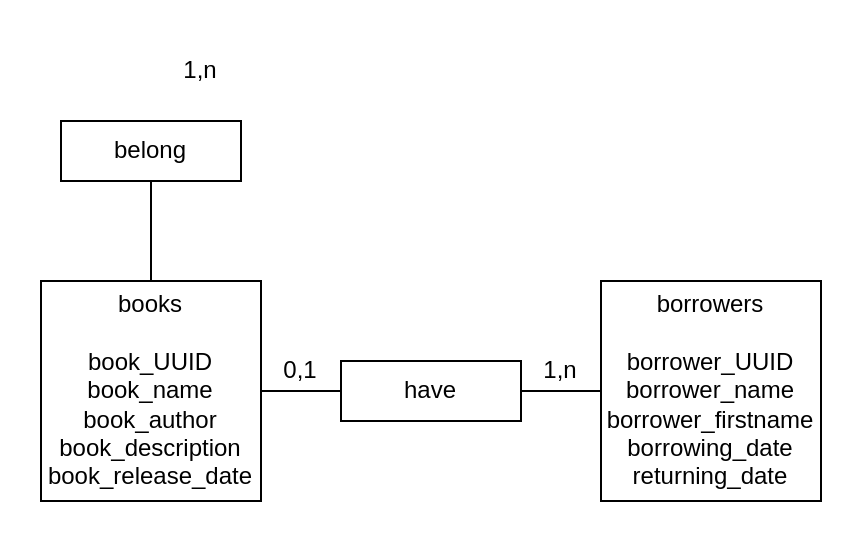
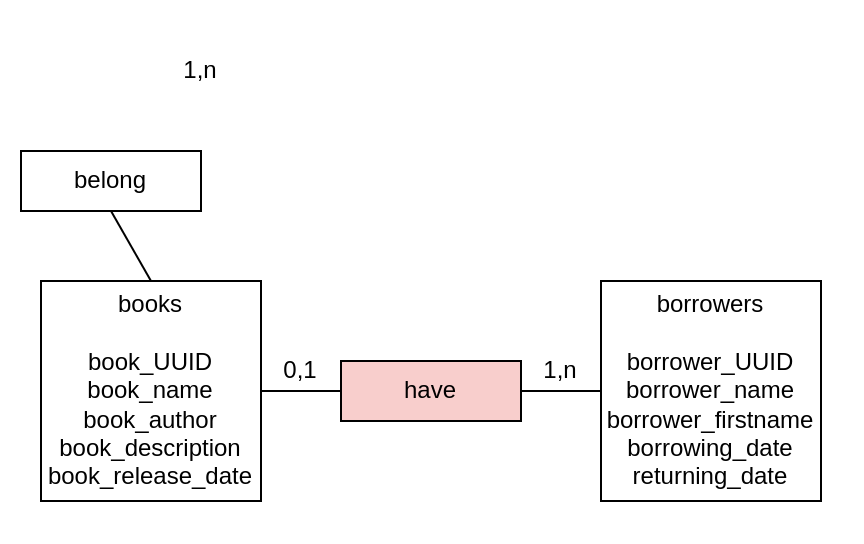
(151, 151) -> (111, 181)
(431, 391) -> (431, 391)
